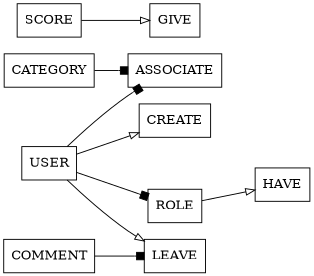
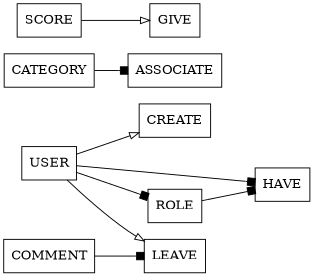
(99, 118) -> (161, 174)
(224, 196) -> (224, 196)
